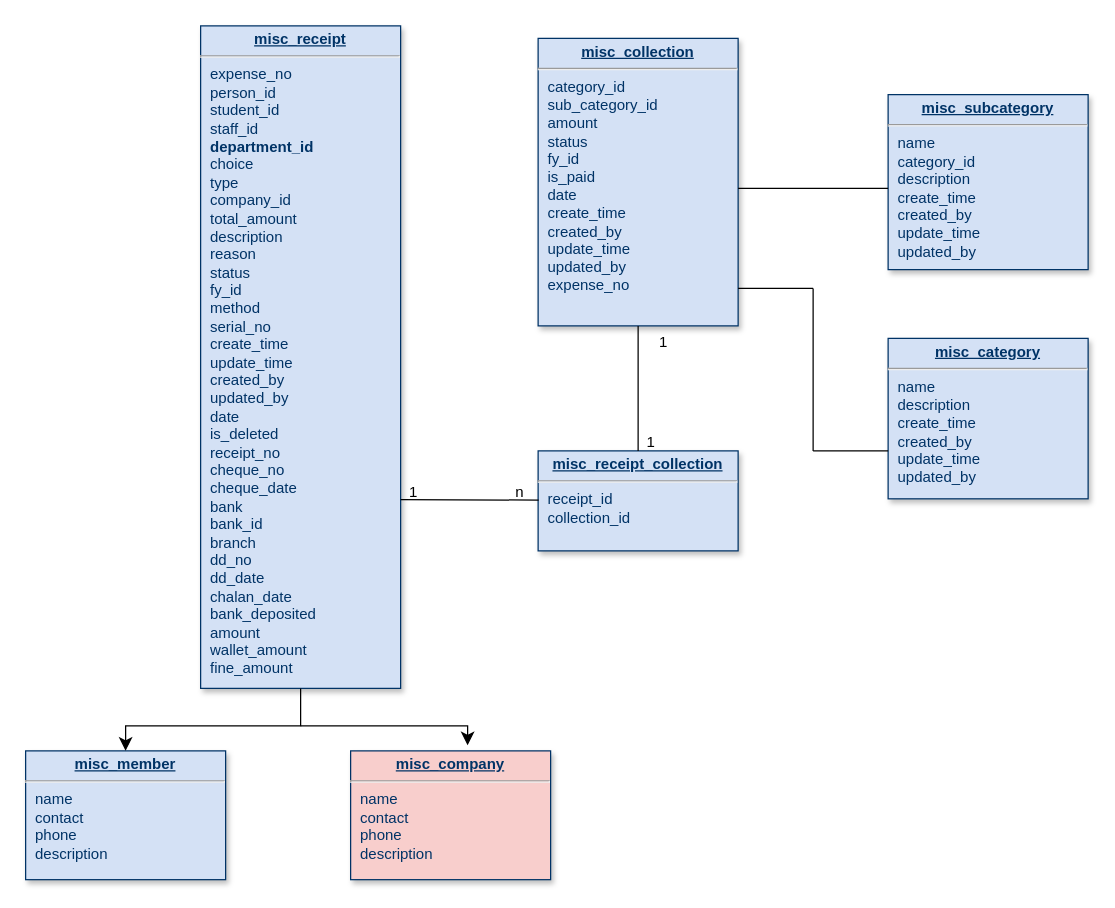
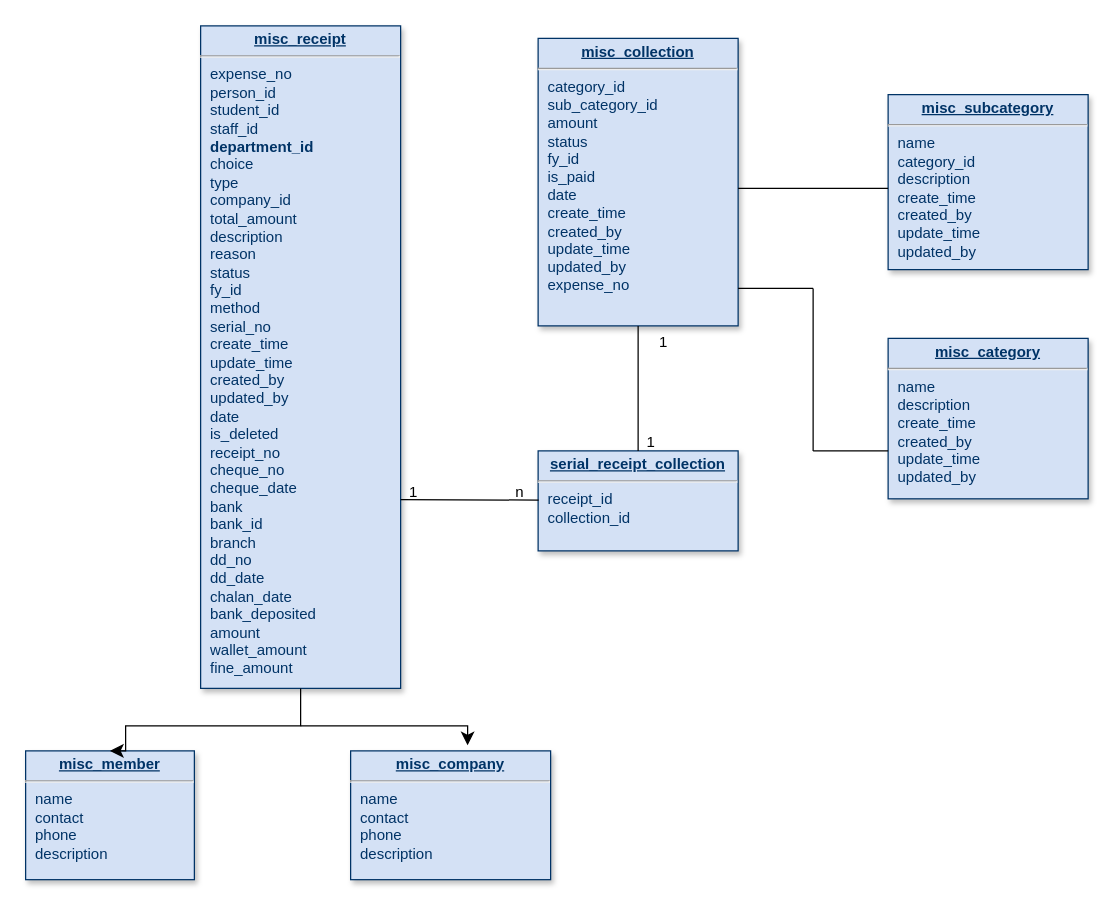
(625, 478) -> (631, 478)
(126, 815) -> (110, 815)
(451, 815) -> (451, 815)
